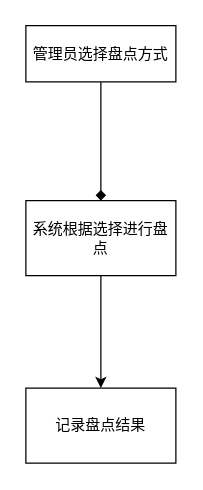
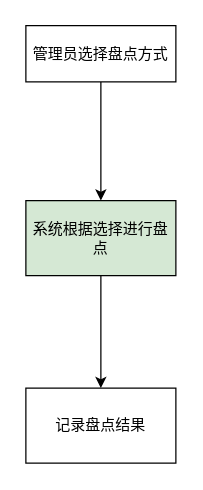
(101, 190) -> (101, 191)
(101, 238) -> (101, 238)
